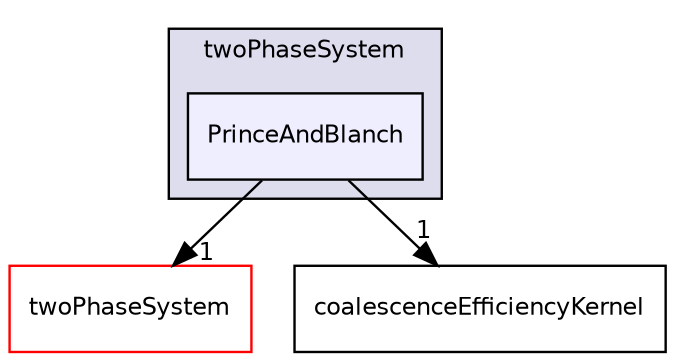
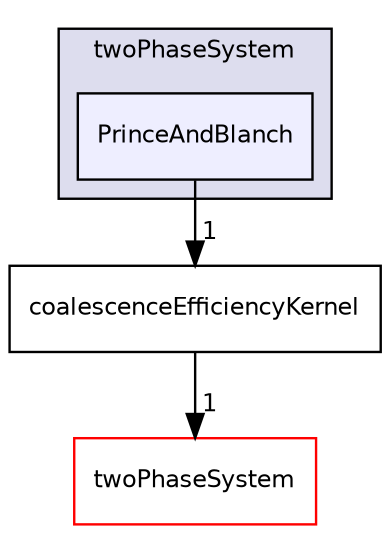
(226, 215) -> (195, 383)
